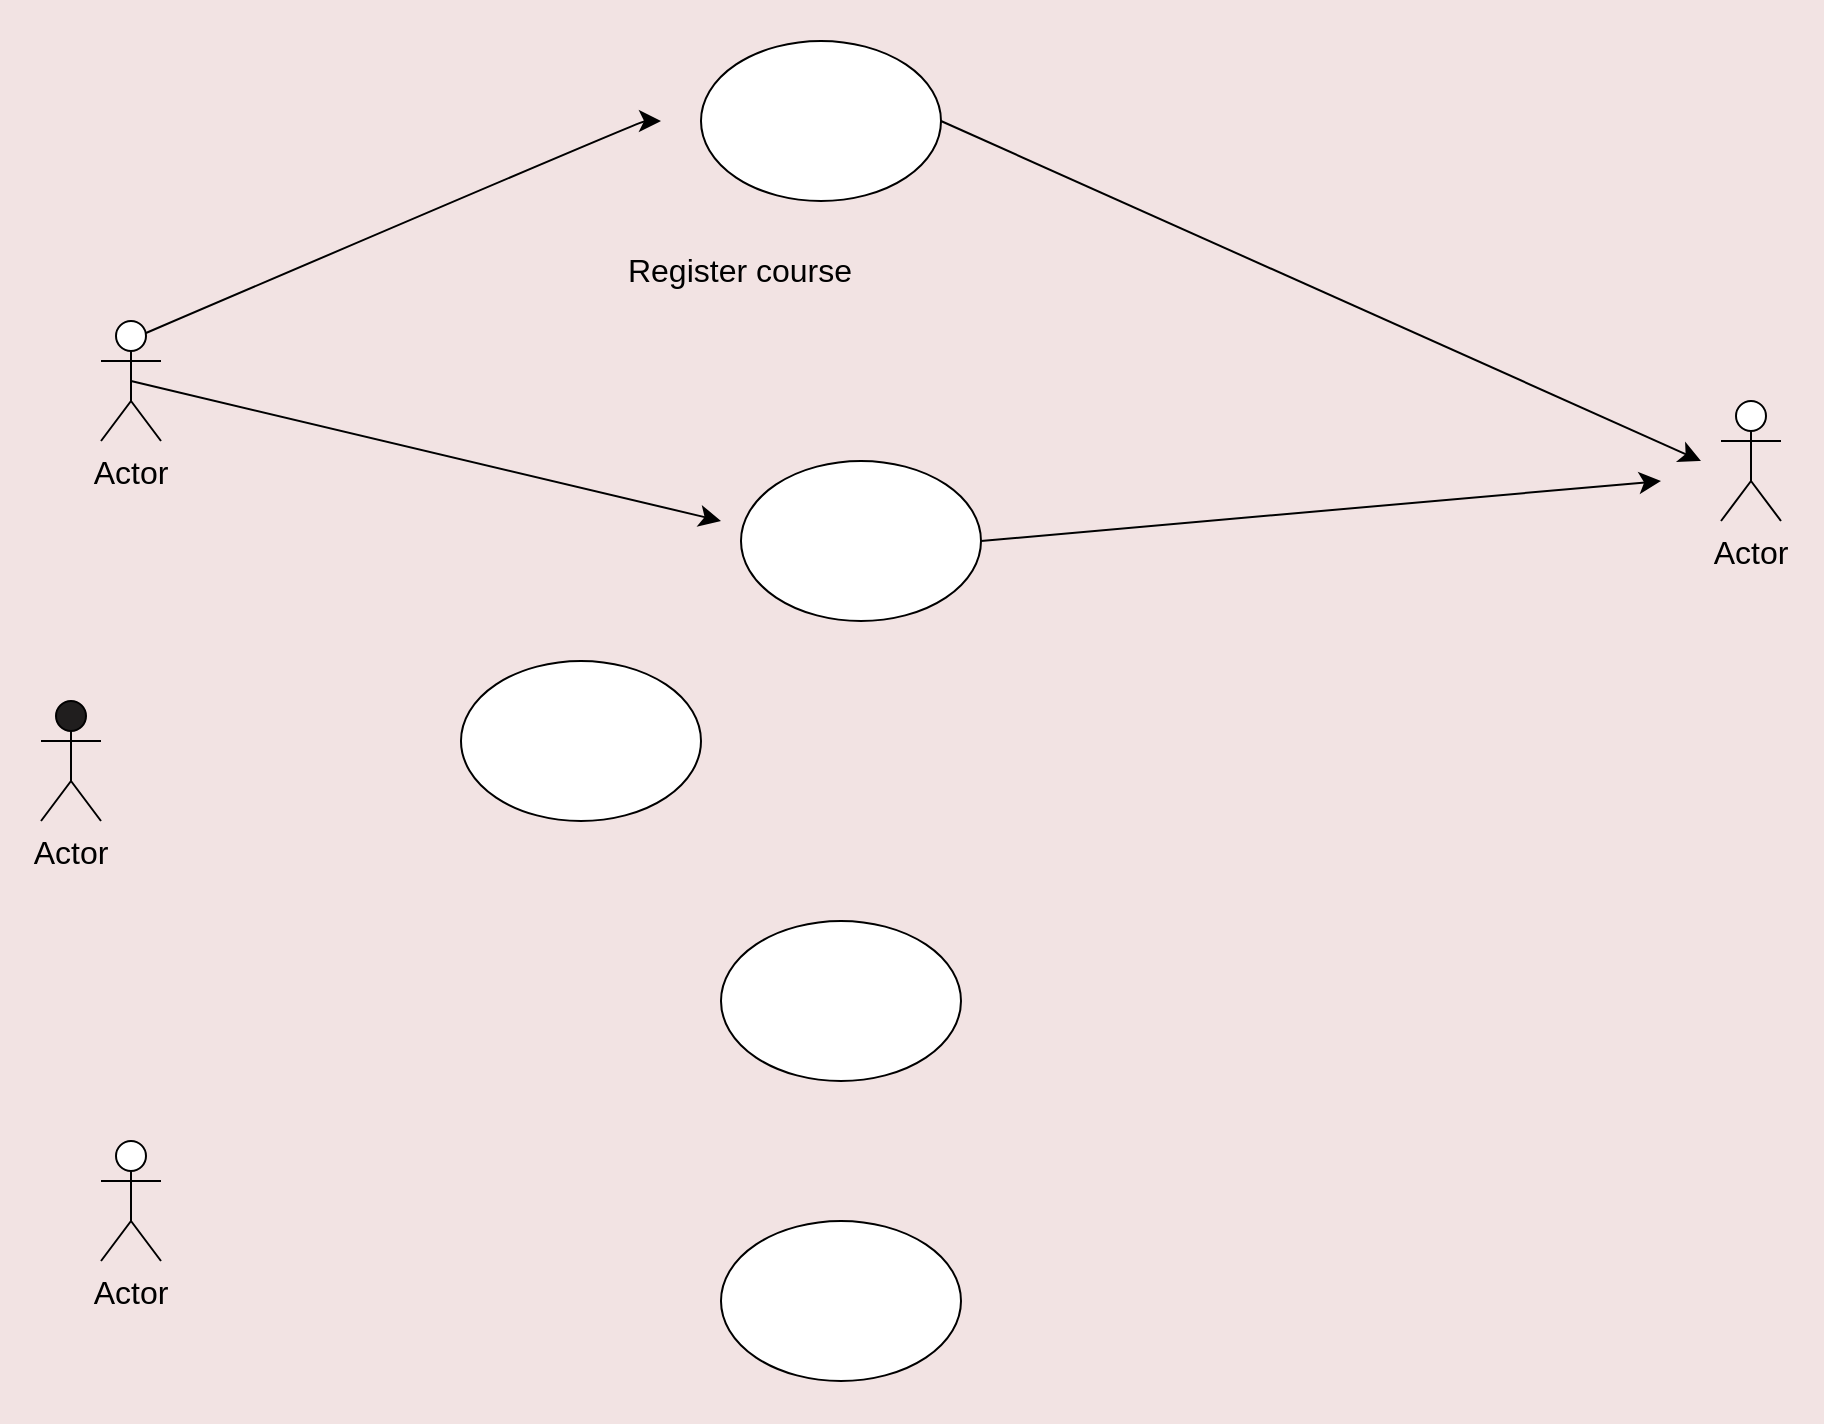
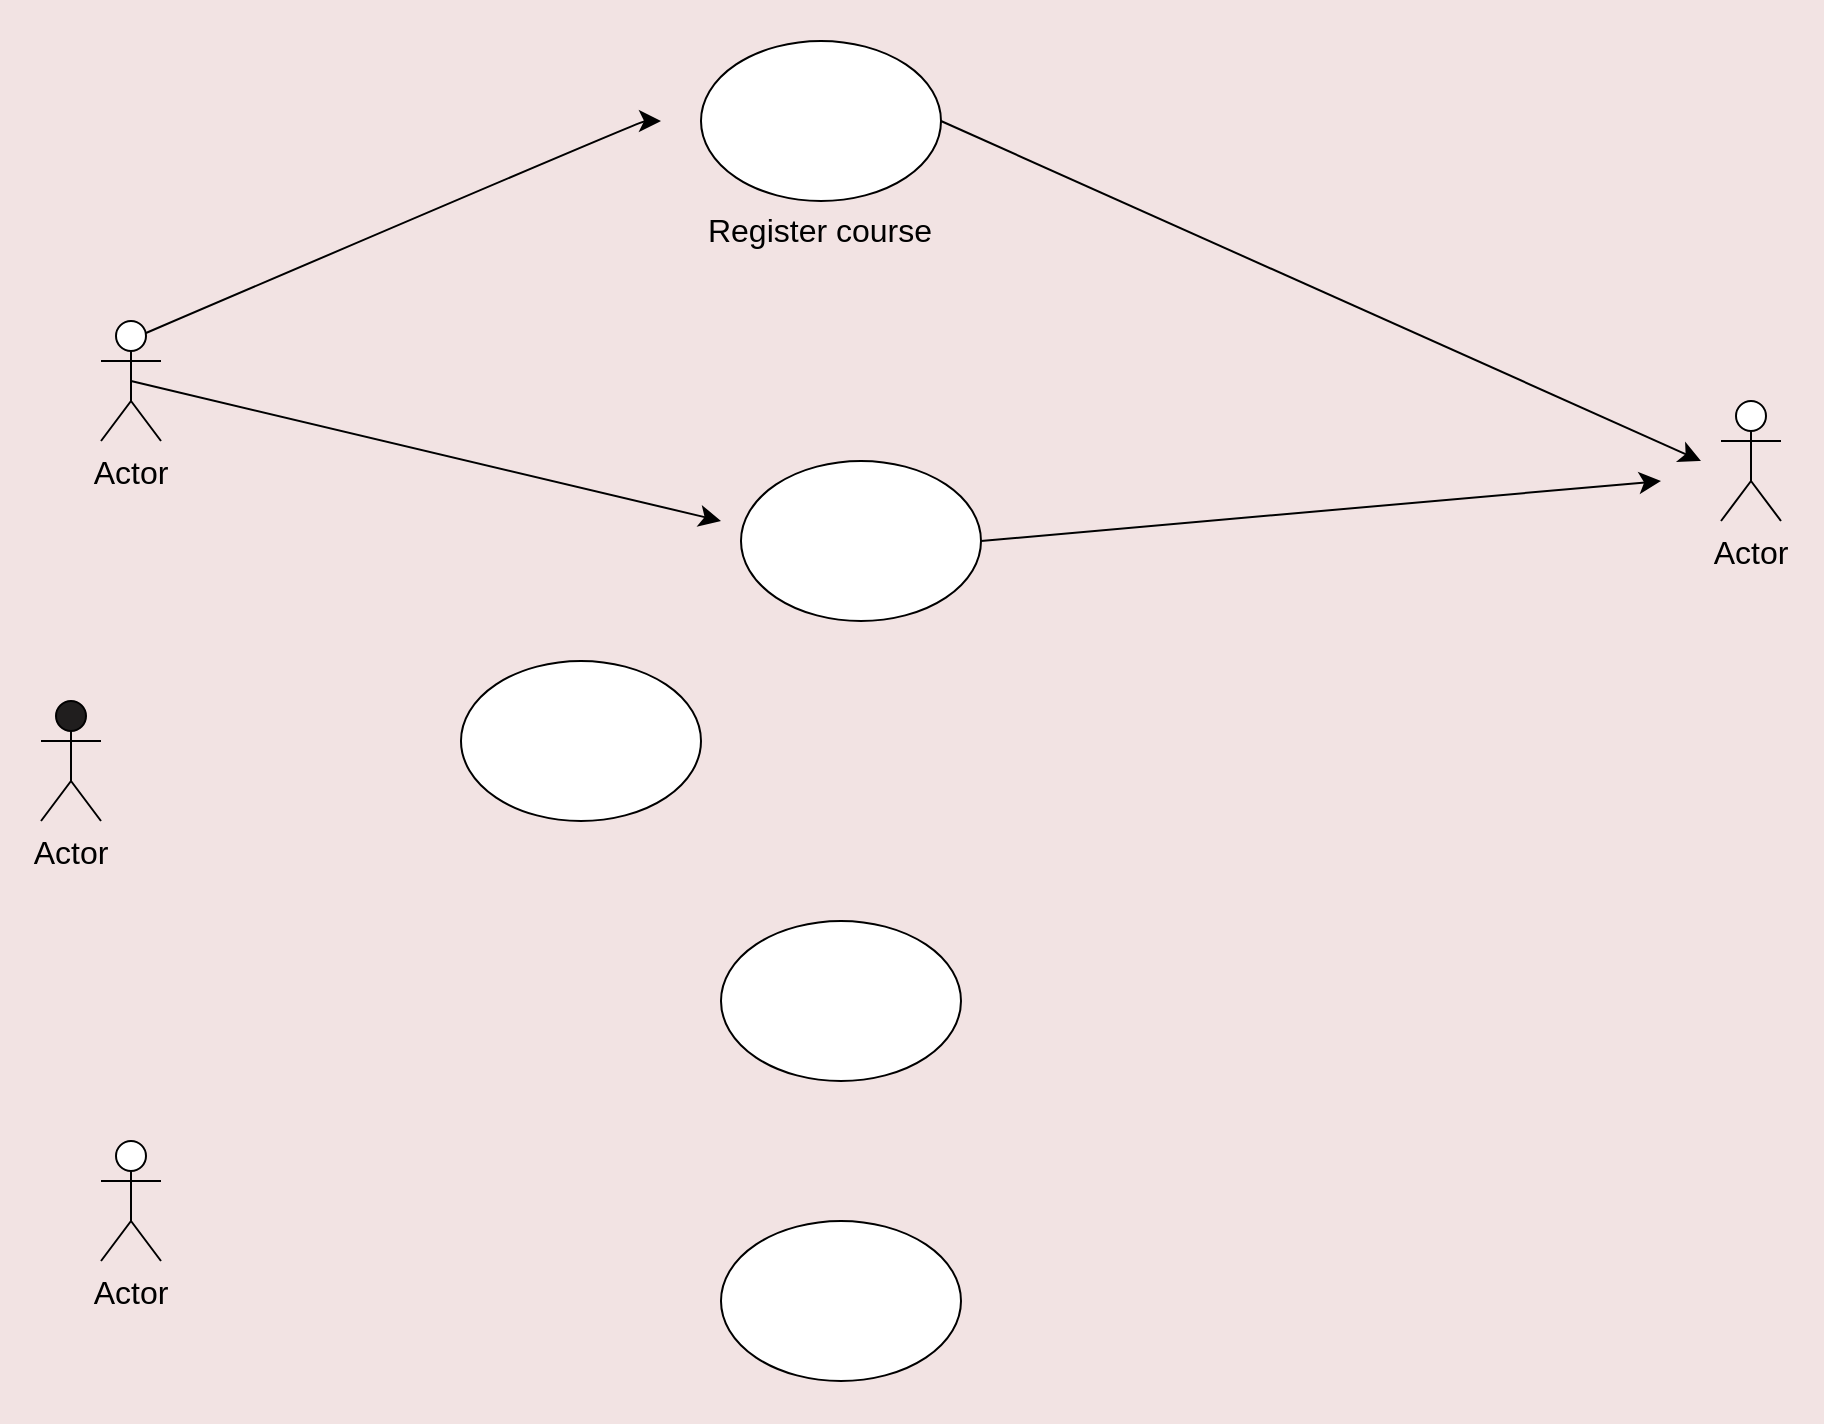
(741, 271) -> (821, 231)
